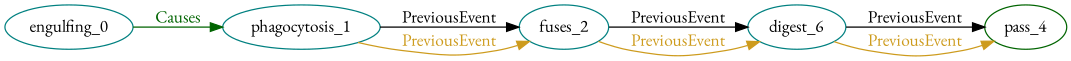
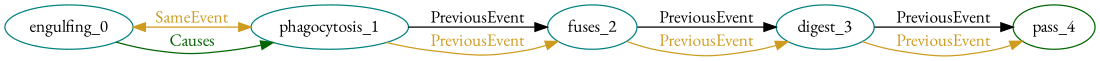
none -> (192, 27)
(797, 27) -> (825, 27)
